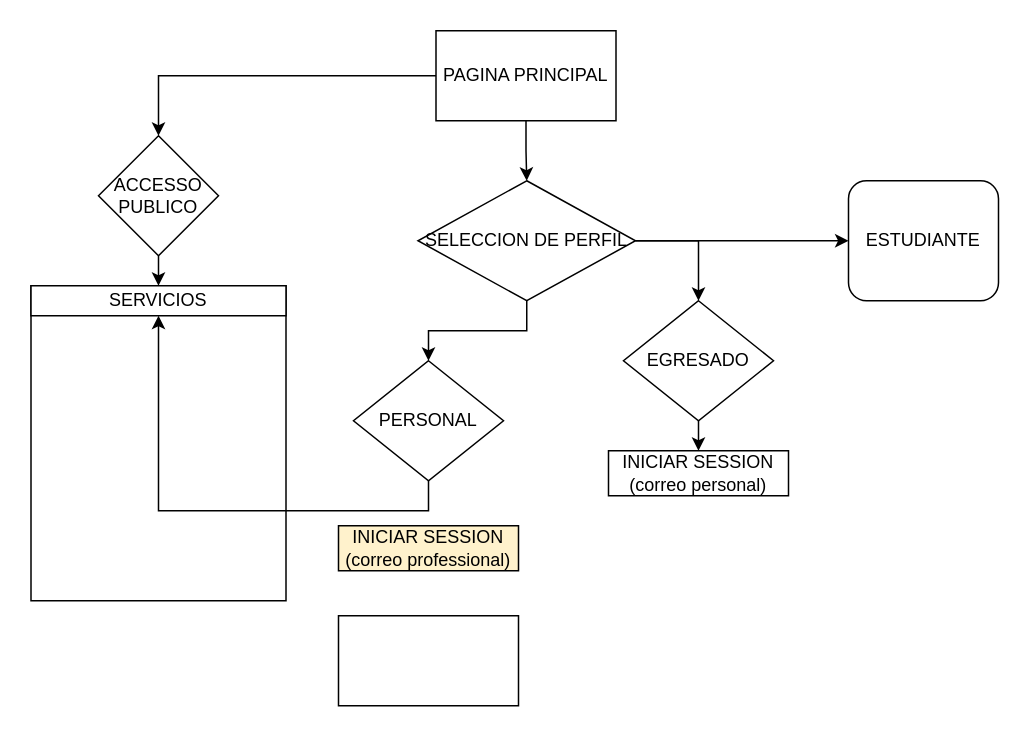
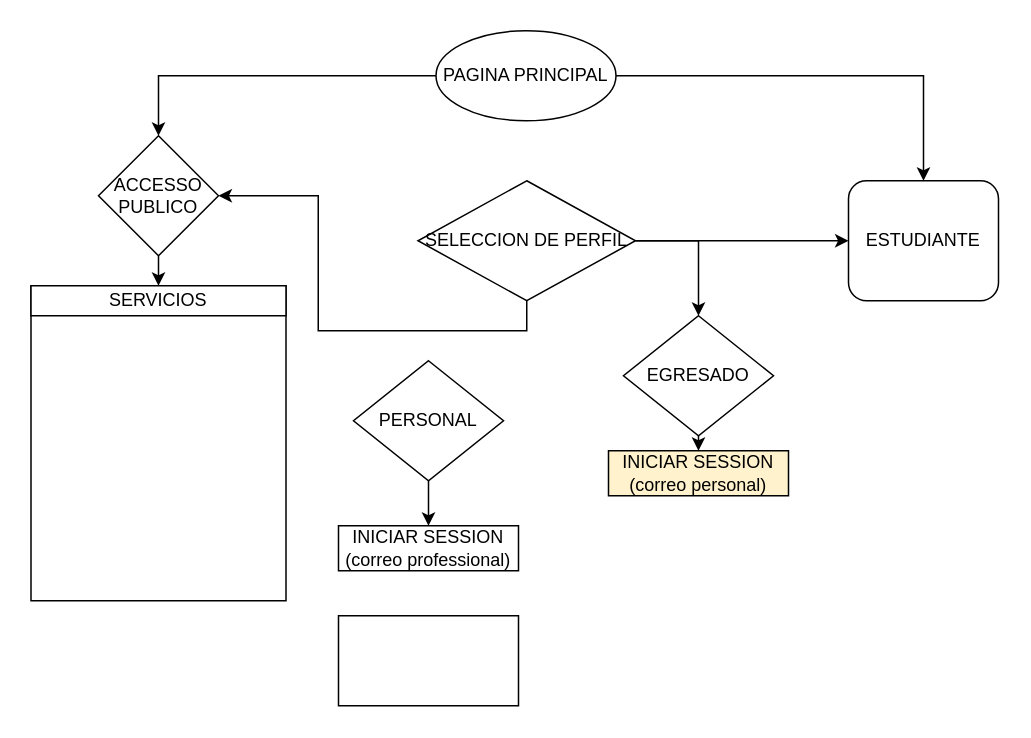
(526, 76) -> (526, 76)
(526, 146) -> (817, 76)
(428, 340) -> (318, 275)
(698, 361) -> (698, 376)
(698, 473) -> (698, 473)
(202, 511) -> (428, 512)
(428, 548) -> (428, 548)
